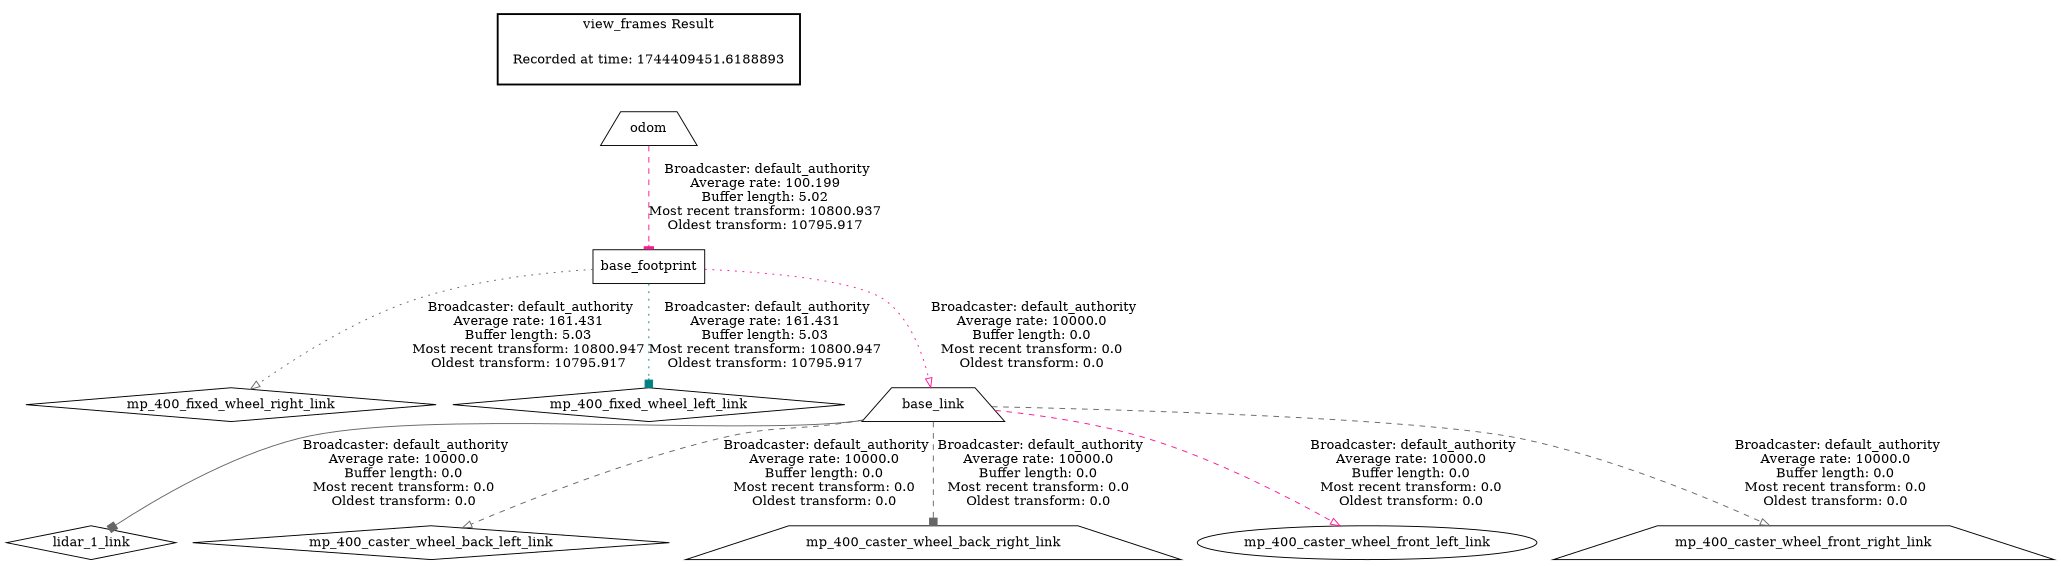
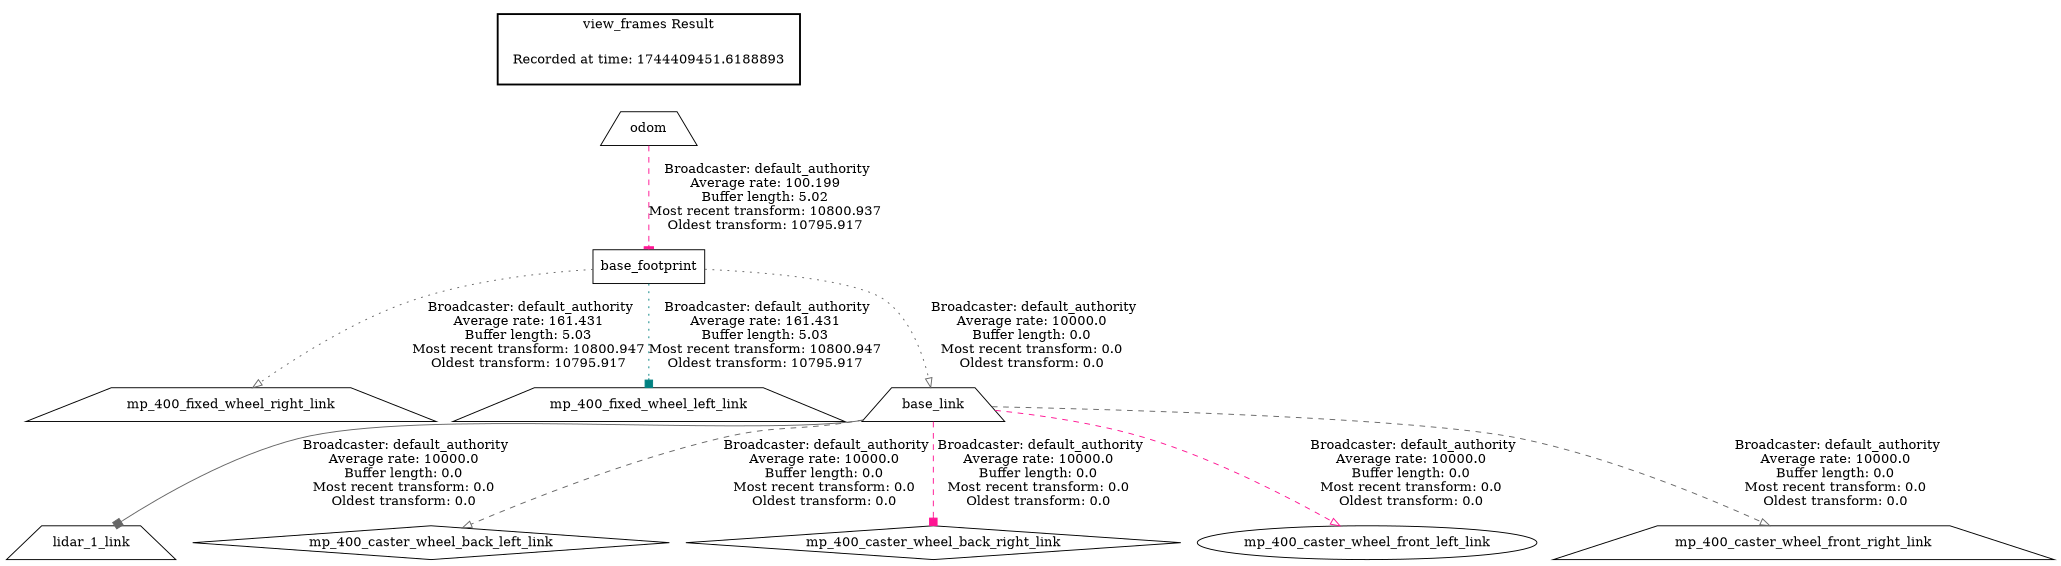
(842, 284) -> (842, 284)
(231, 405) -> (231, 405)
(649, 405) -> (649, 405)
(933, 469) -> (933, 469)
(91, 543) -> (91, 543)
(933, 543) -> (933, 543)
